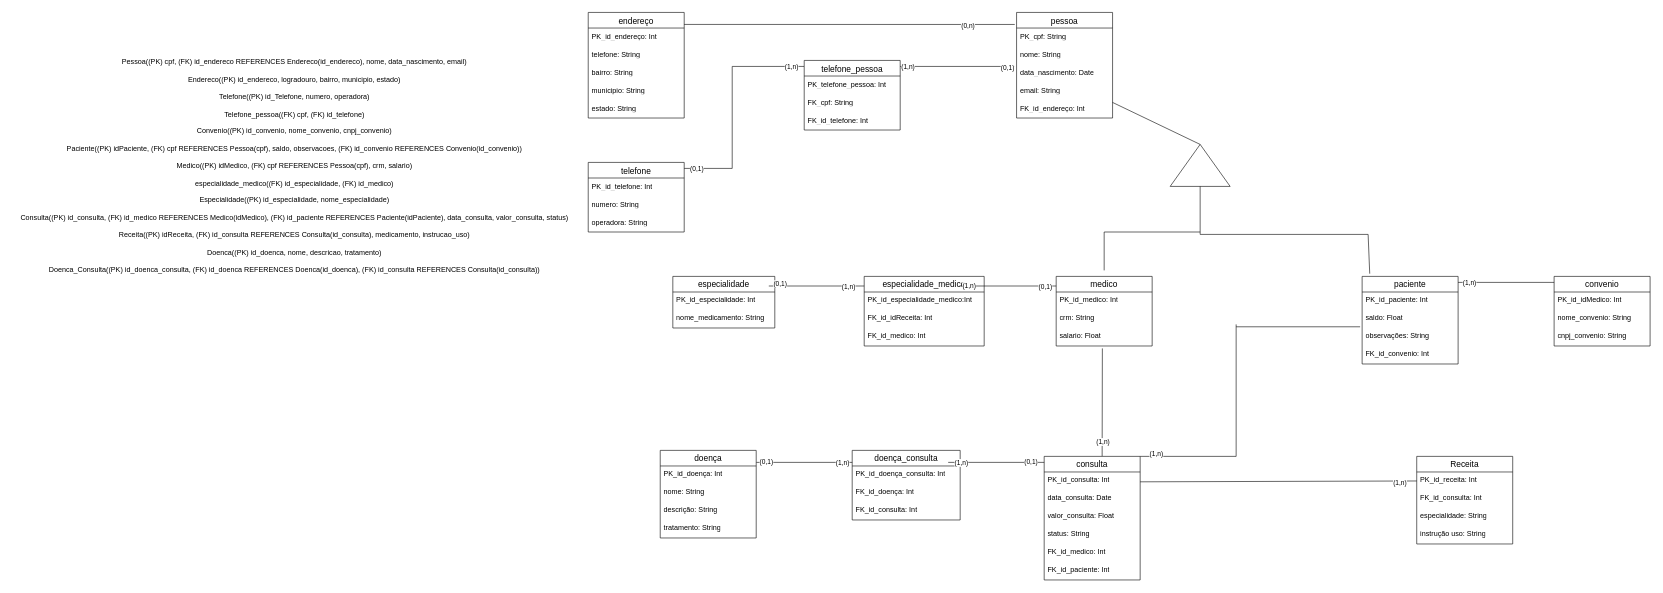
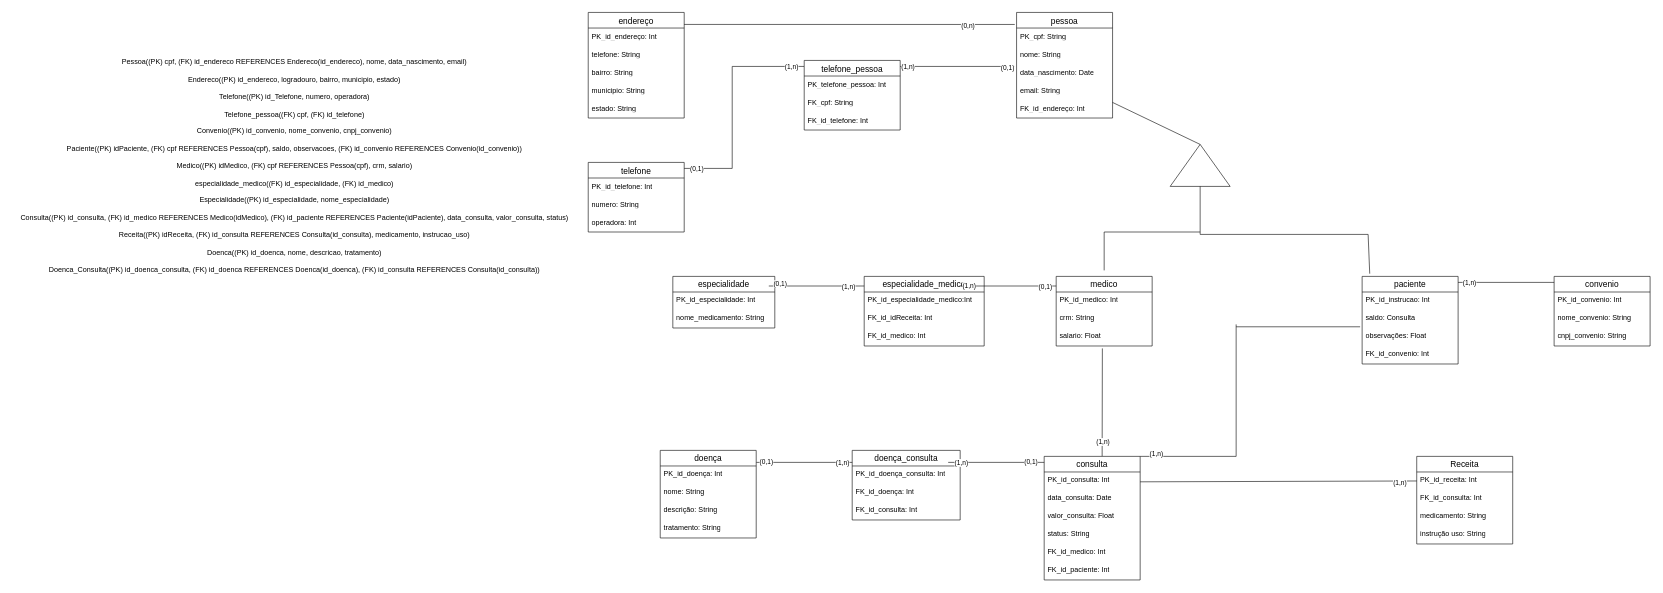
(623, 222) -> (618, 222)
(1400, 300) -> (1402, 300)
(1592, 300) -> (1592, 300)
(1386, 318) -> (1392, 318)
(1401, 336) -> (1399, 336)
(1457, 516) -> (1455, 516)
